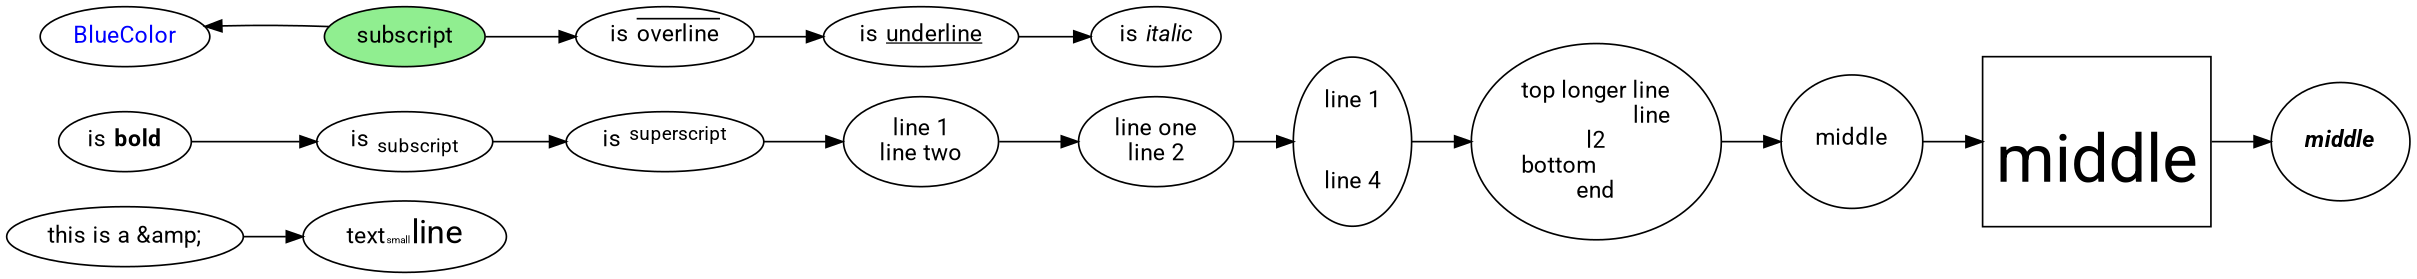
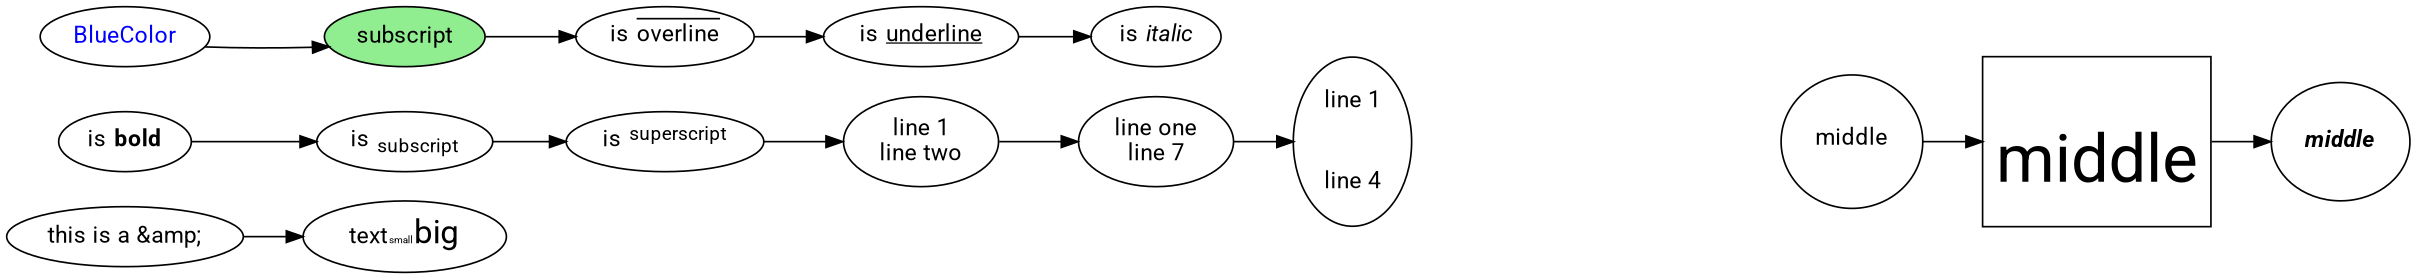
(276, 25) -> (259, 48)
(1596, 142) -> none
(1156, 153) -> (1156, 153)
(437, 233) -> (437, 233)
